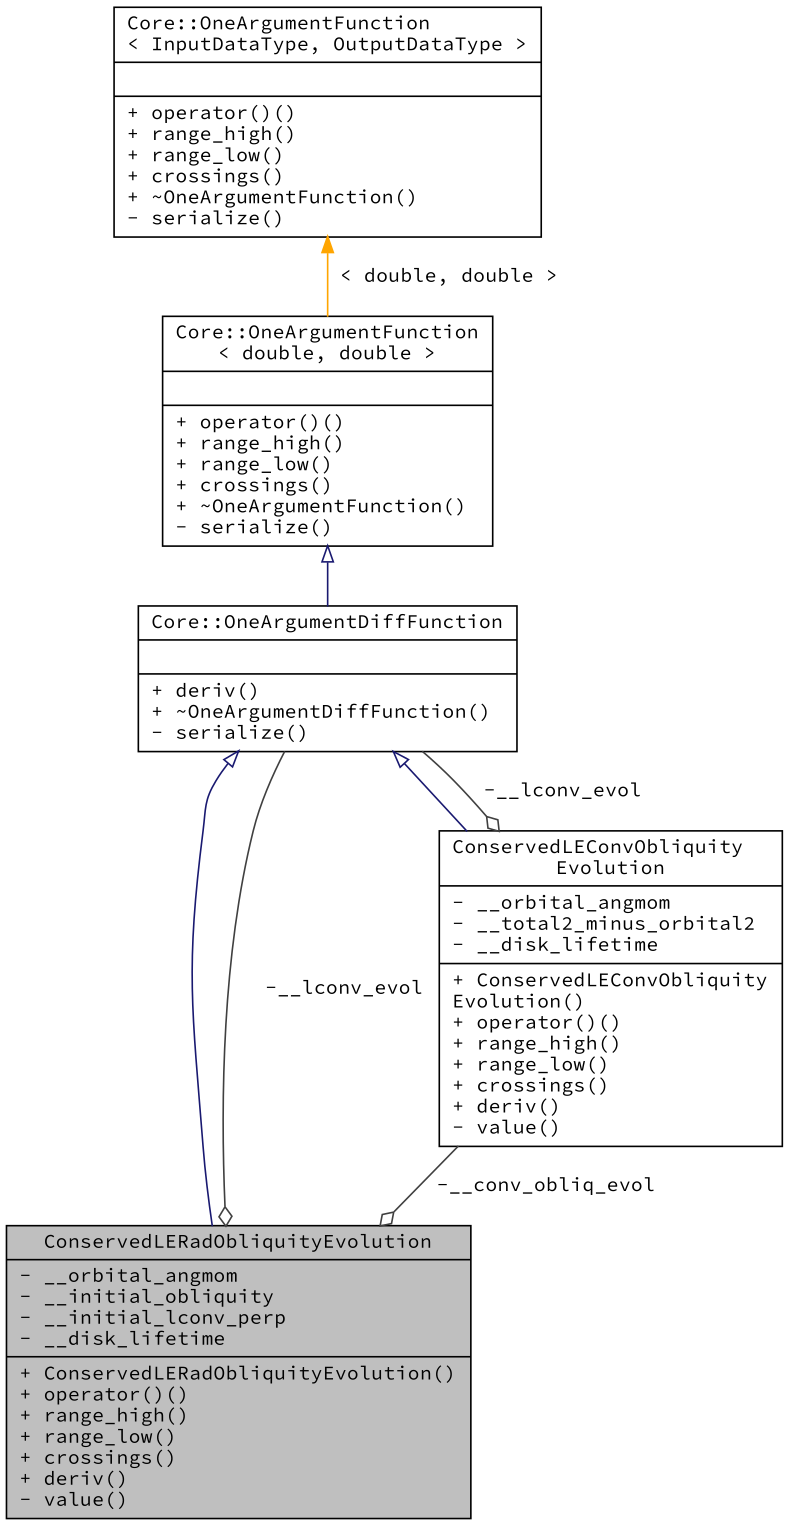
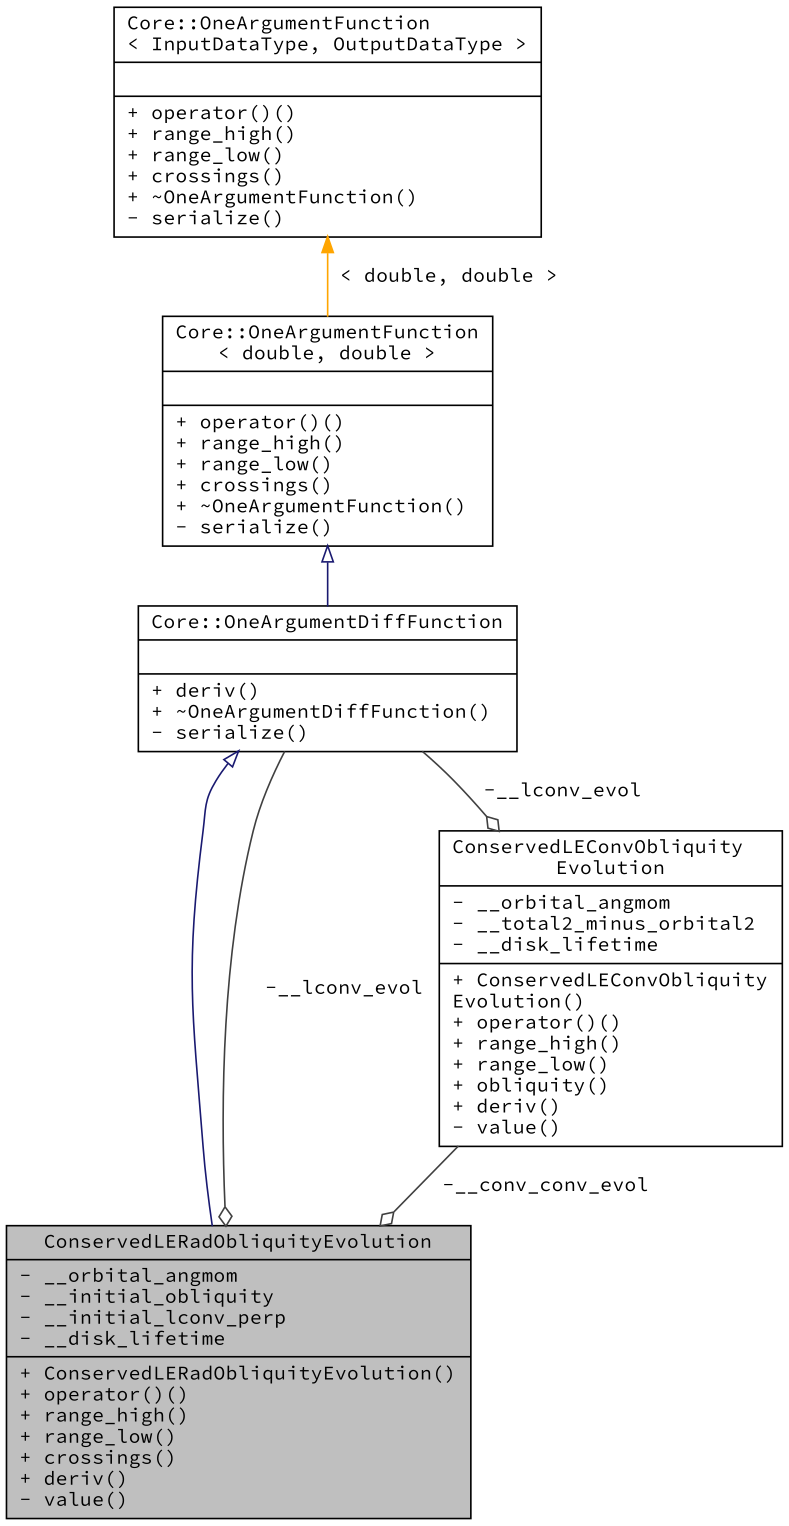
(436, 798) -> none
(532, 1086) -> (532, 1086)
(540, 1186) -> (540, 1186)
